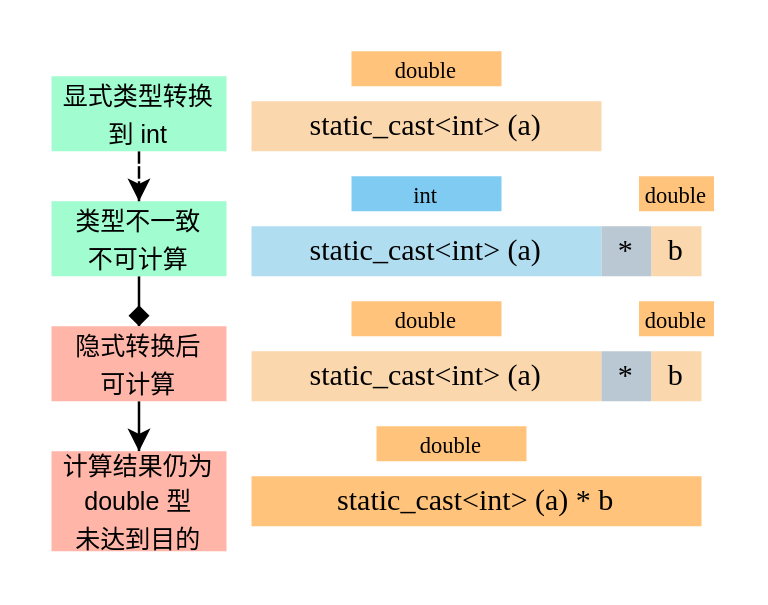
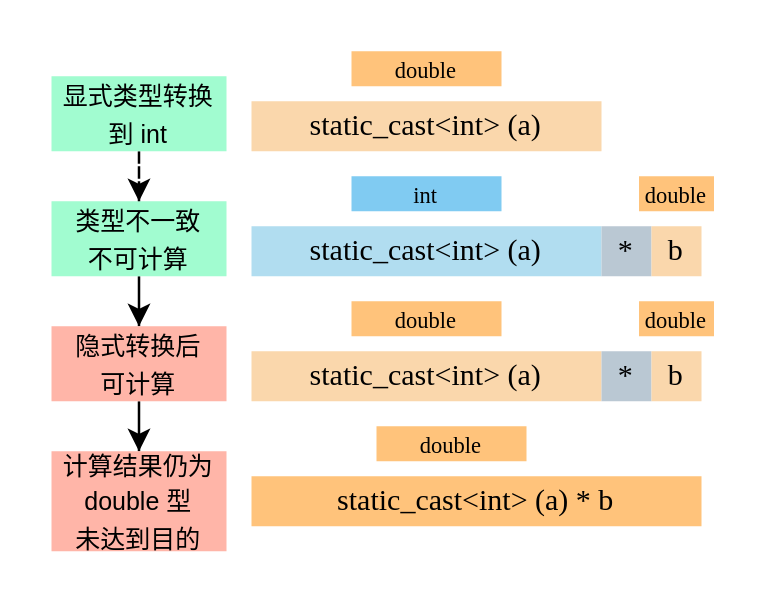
(139, 306) -> (139, 307)
